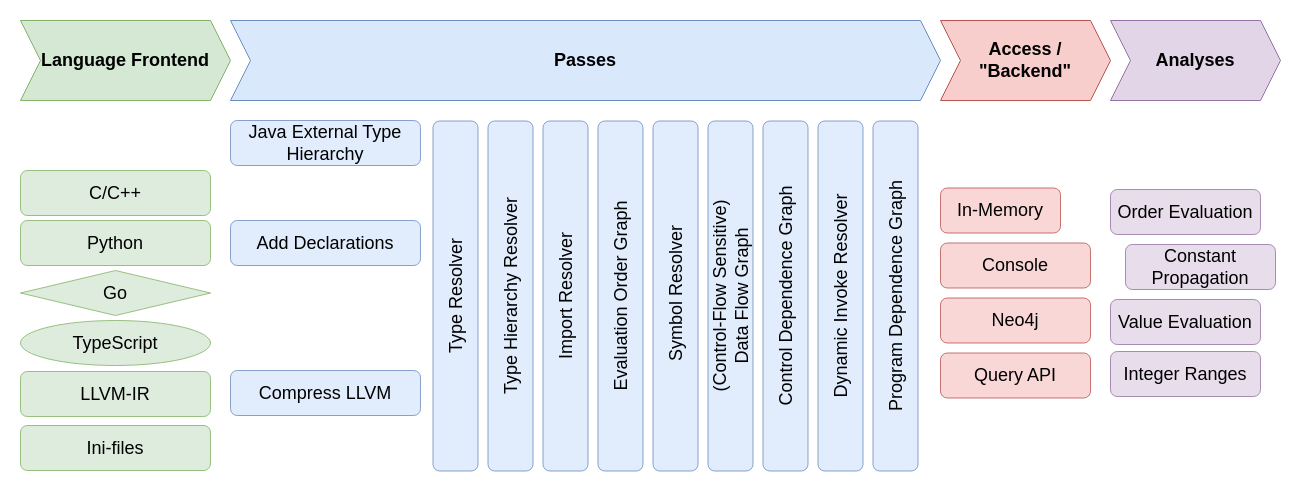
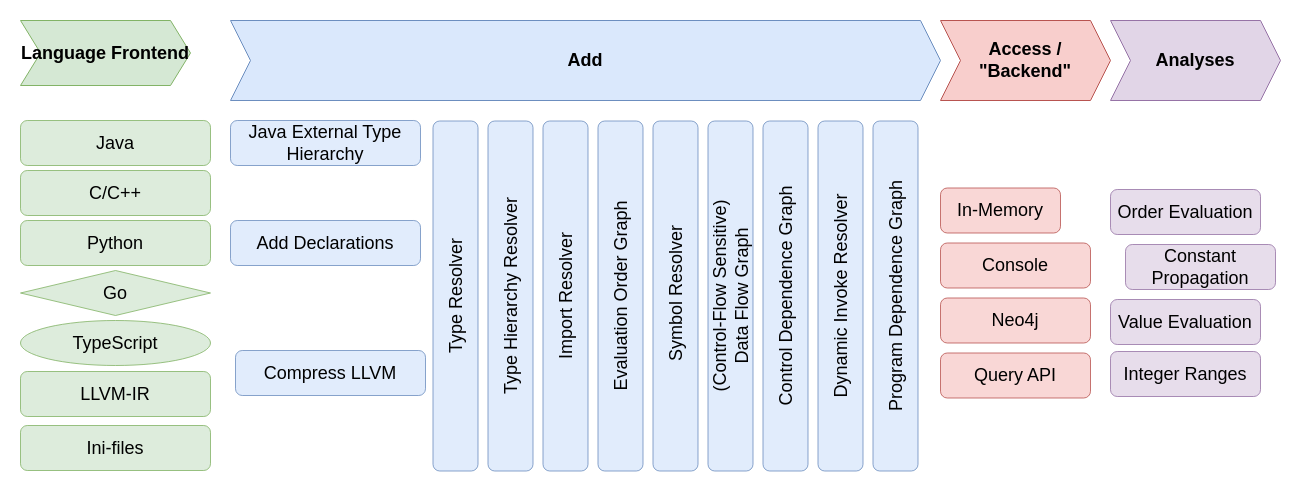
(126, 61) -> (106, 53)
(586, 61) -> (586, 61)
none -> (116, 143)
(326, 393) -> (331, 373)
